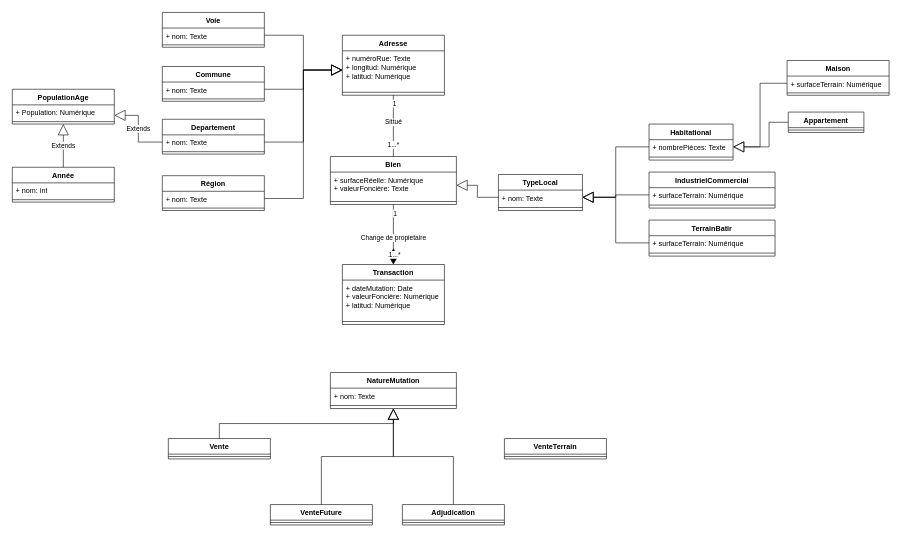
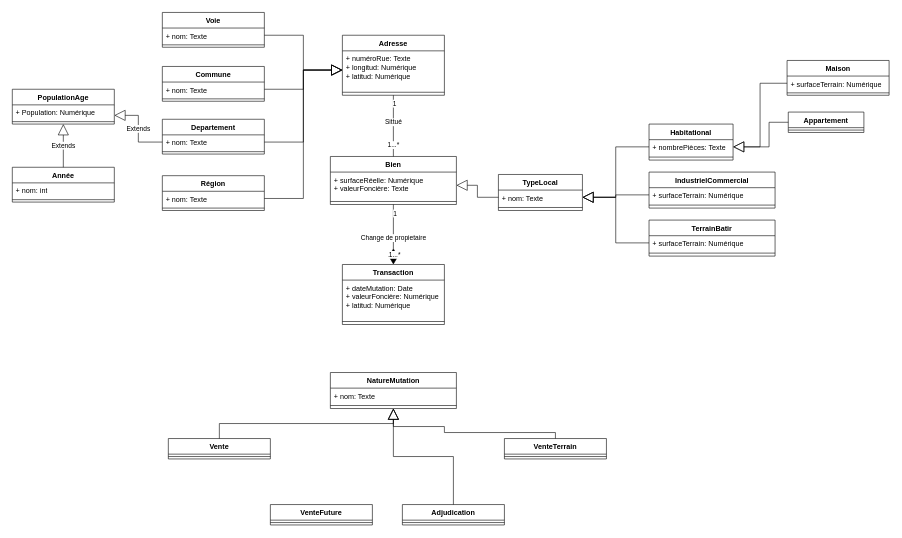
none -> (475, 432)
(332, 456) -> none
